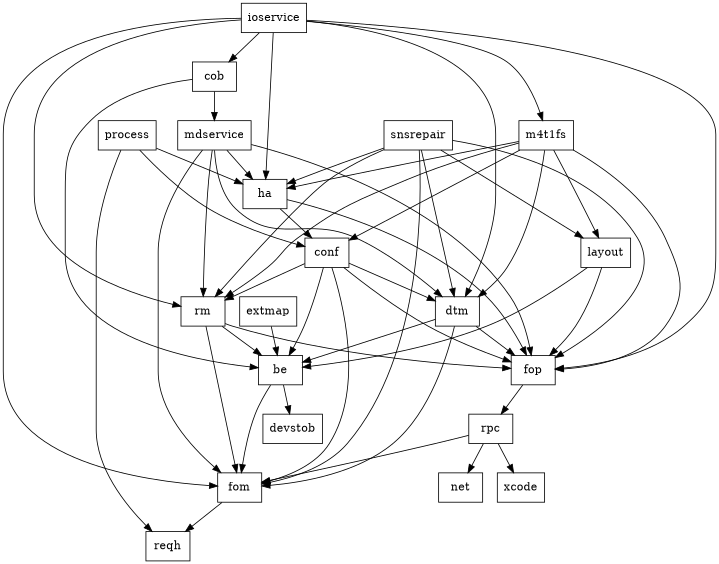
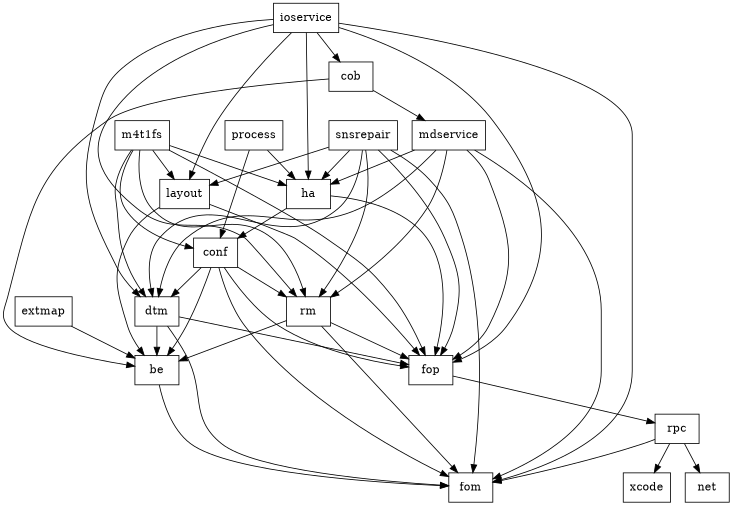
(439, 39) -> (234, 97)
(293, 429) -> none
(168, 546) -> none
